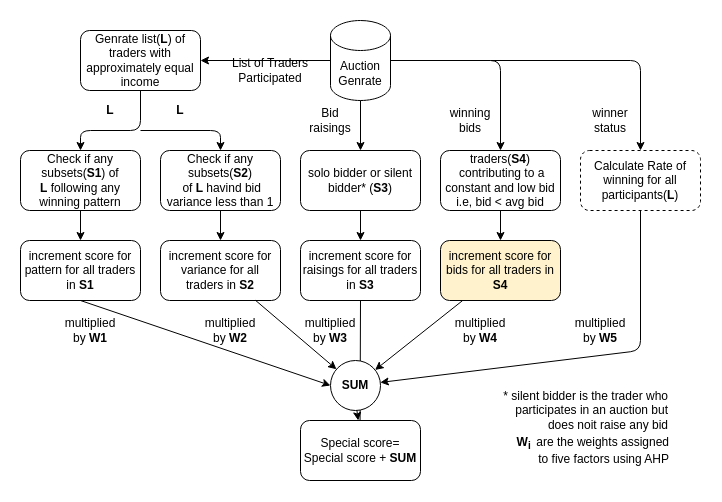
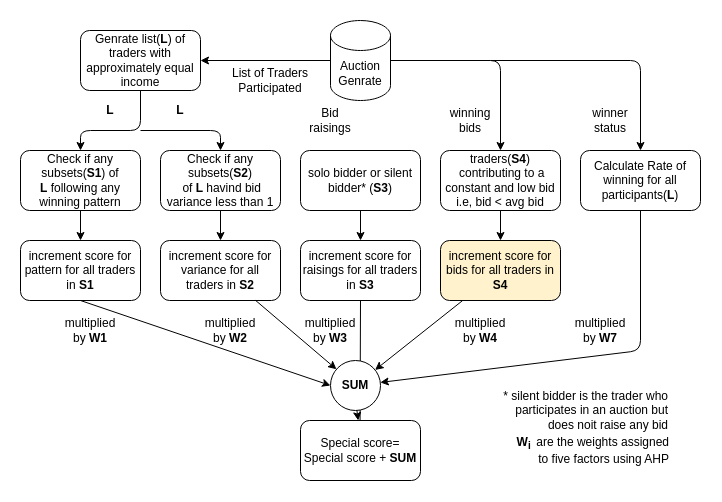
(271, 71) -> (271, 81)
(361, 122) -> none
(641, 181) -> (641, 181)
(601, 331) -> (601, 331)
